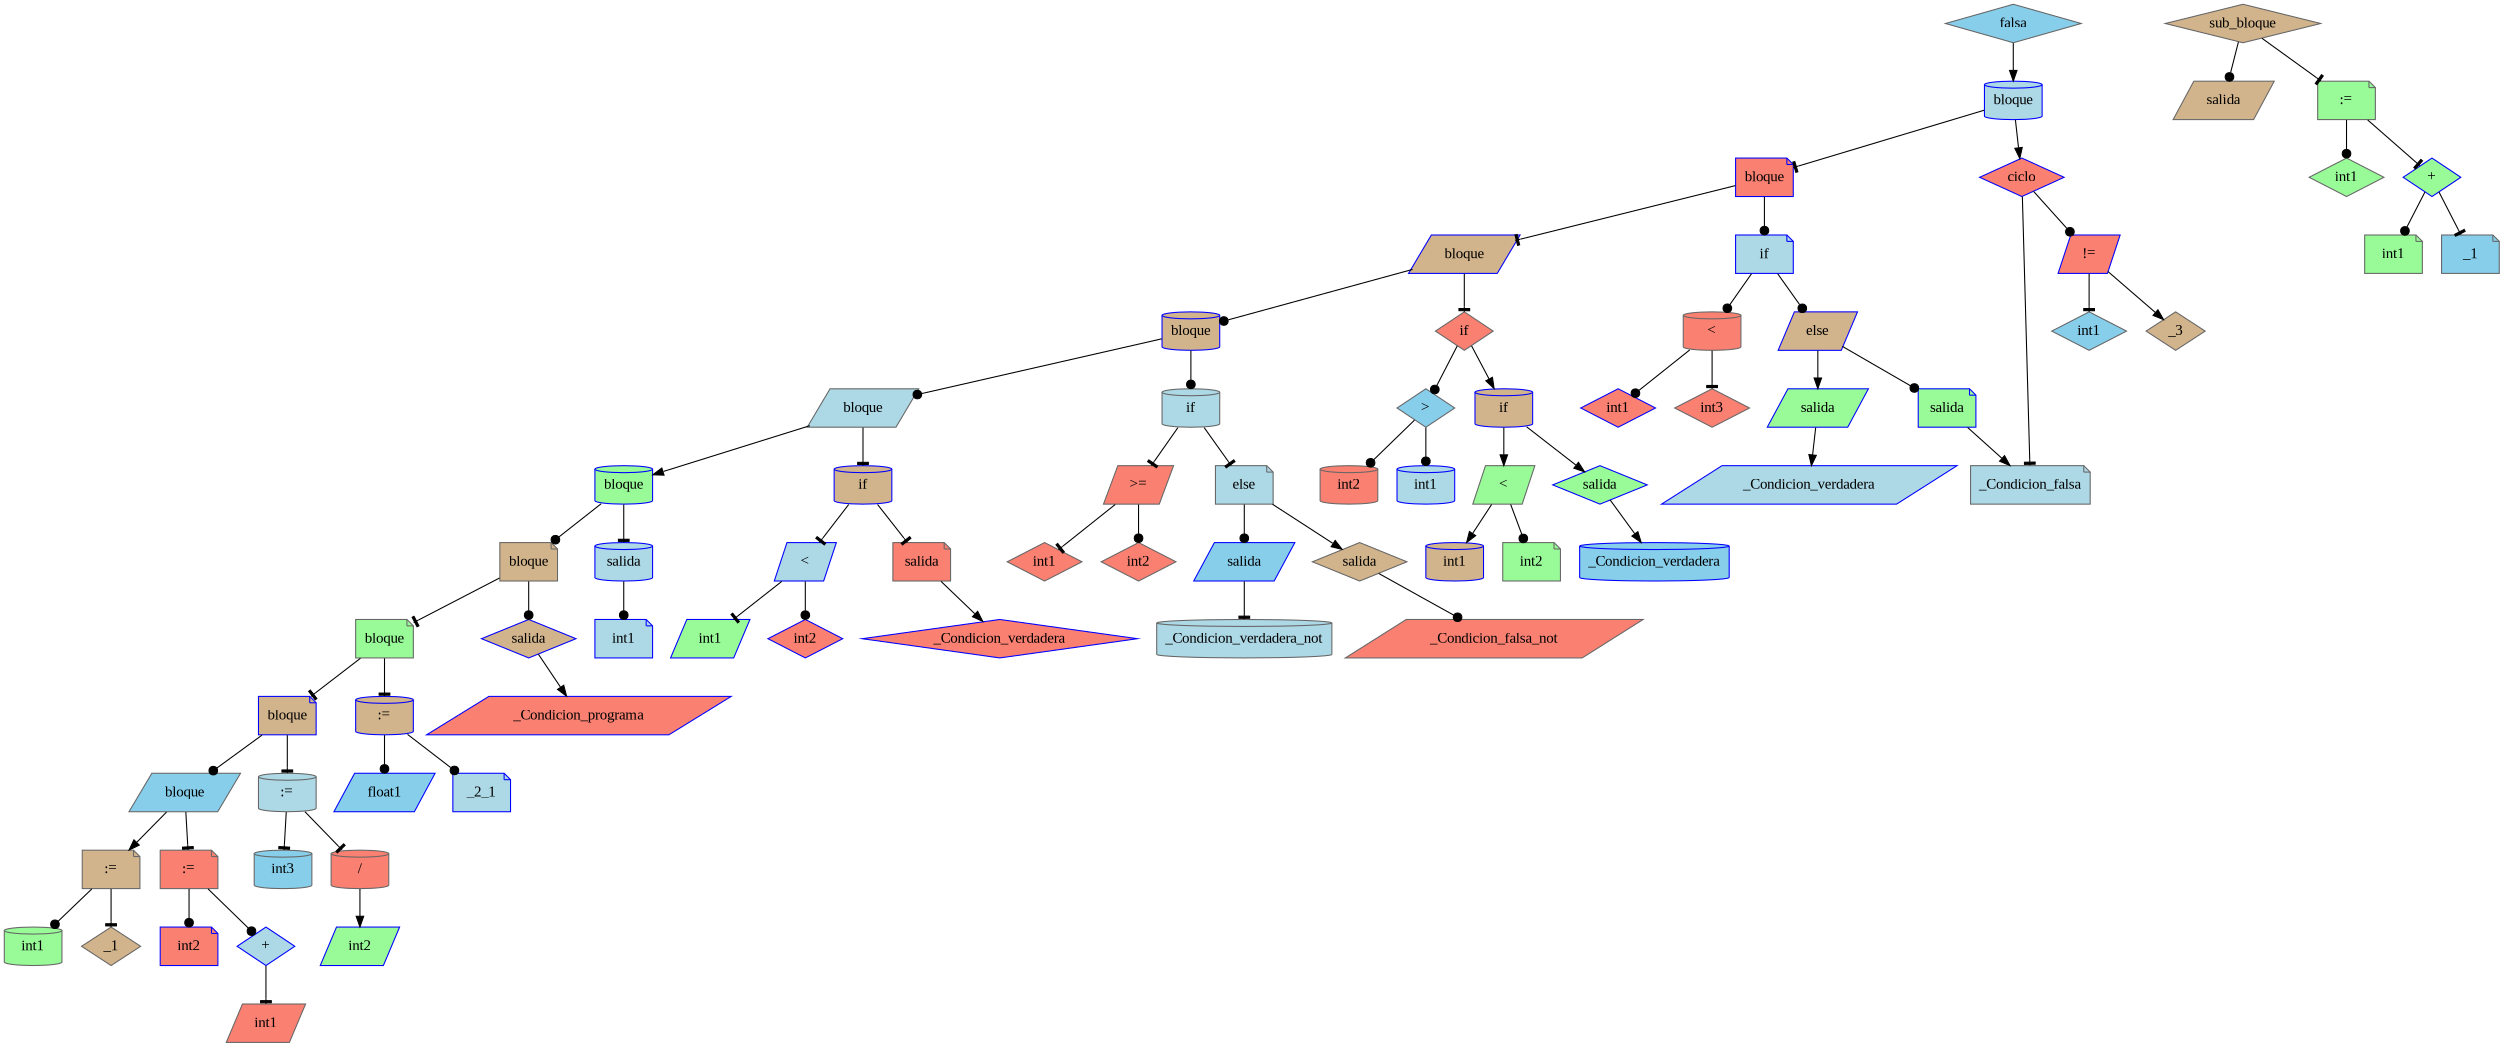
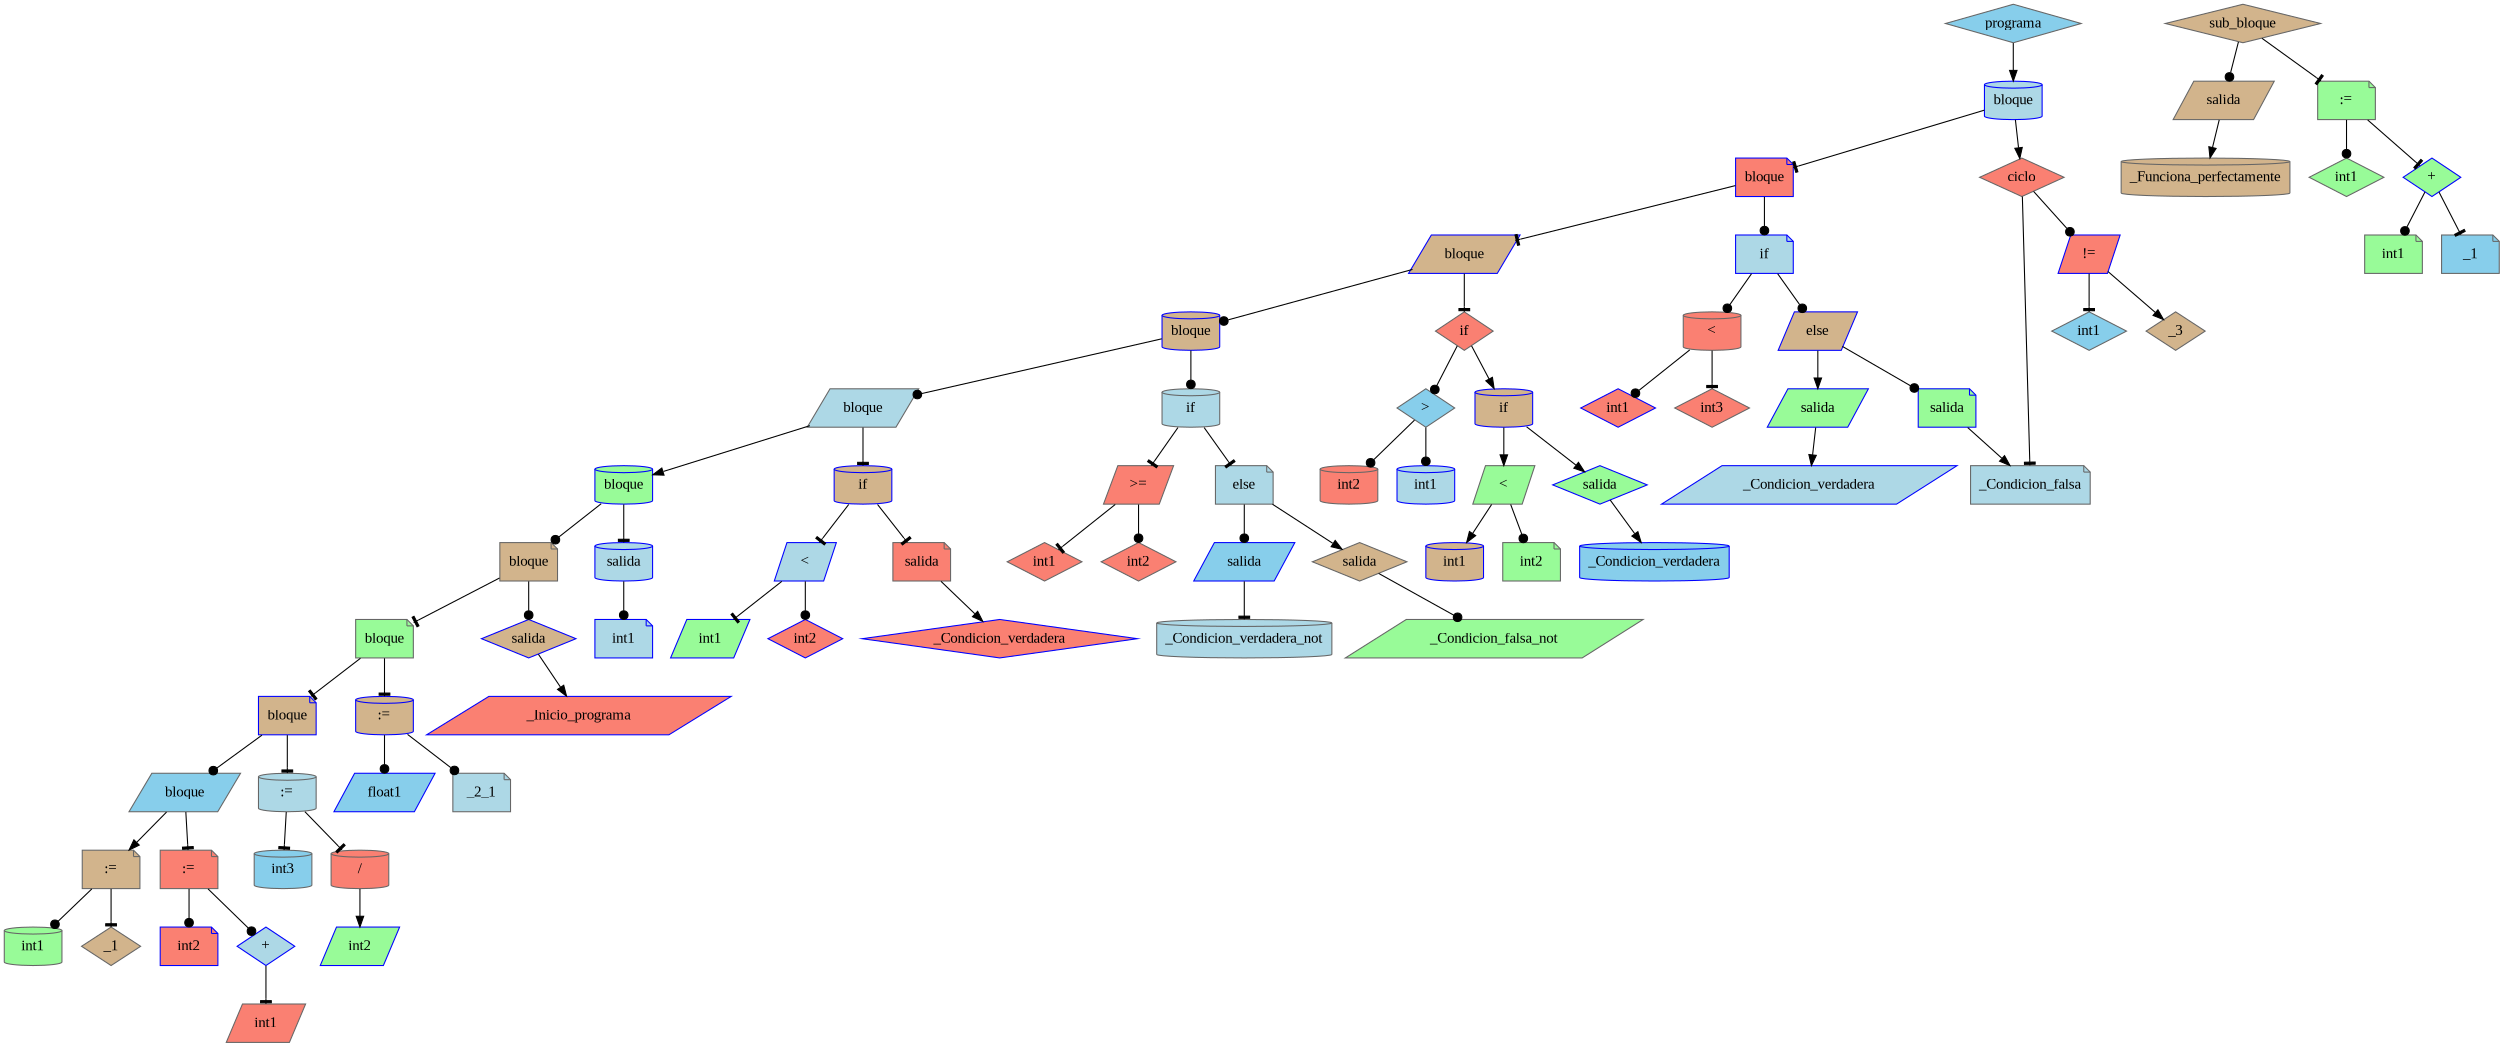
(2013, 23) -> (2013, 23)
(2022, 177) -> (2022, 177)
none -> (2206, 177)
(1494, 639) -> (1494, 639)
(579, 716) -> (579, 716)
(482, 792) -> (482, 792)
